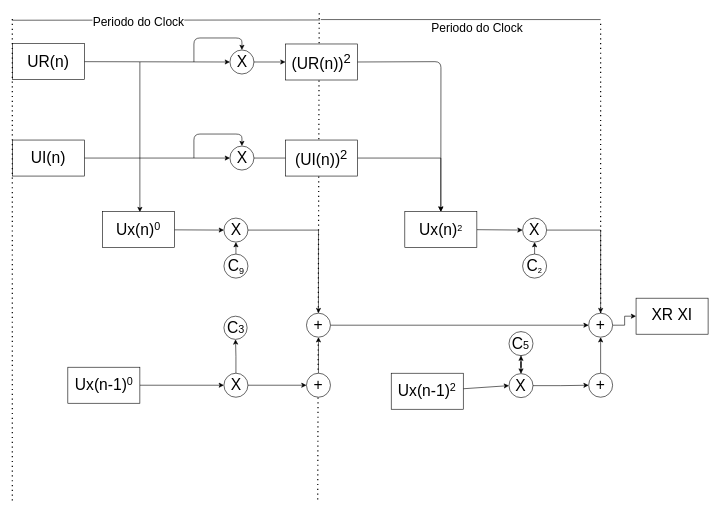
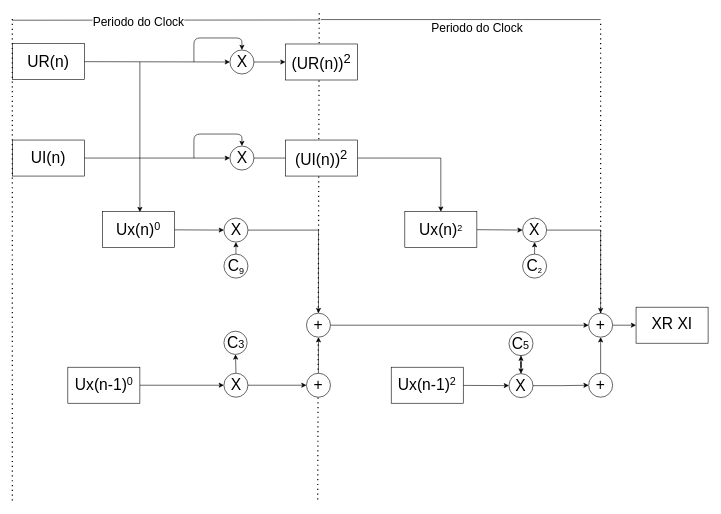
(441, 69) -> none
(672, 316) -> (672, 325)
(235, 328) -> (235, 343)
(427, 391) -> (427, 385)
